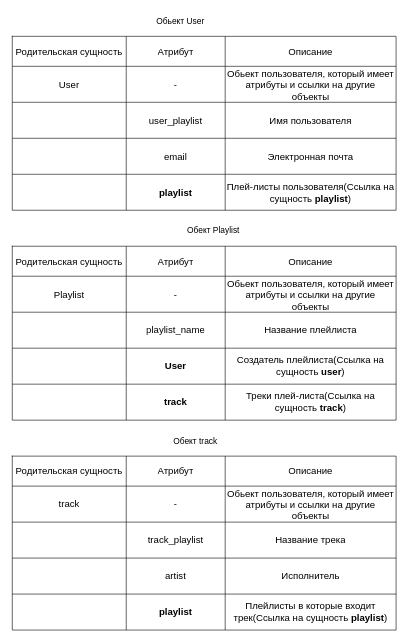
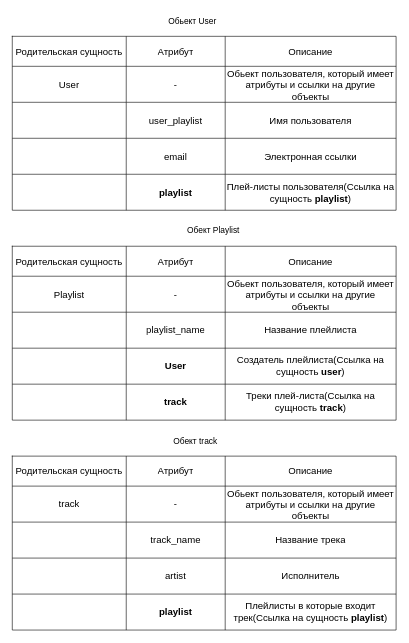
(180, 21) -> (192, 21)
(311, 156) -> (311, 156)
(176, 540) -> (176, 540)
